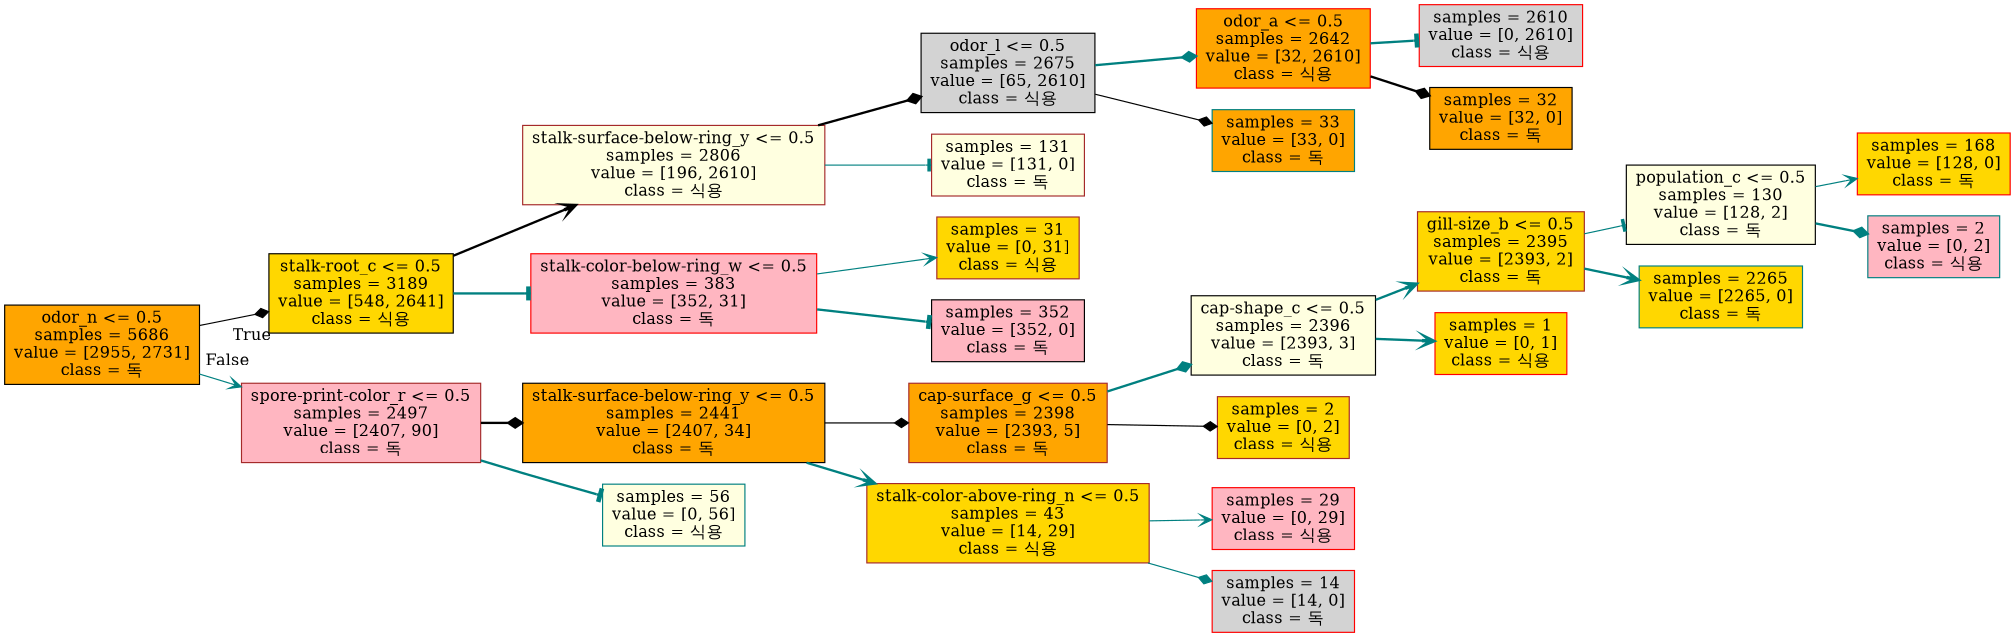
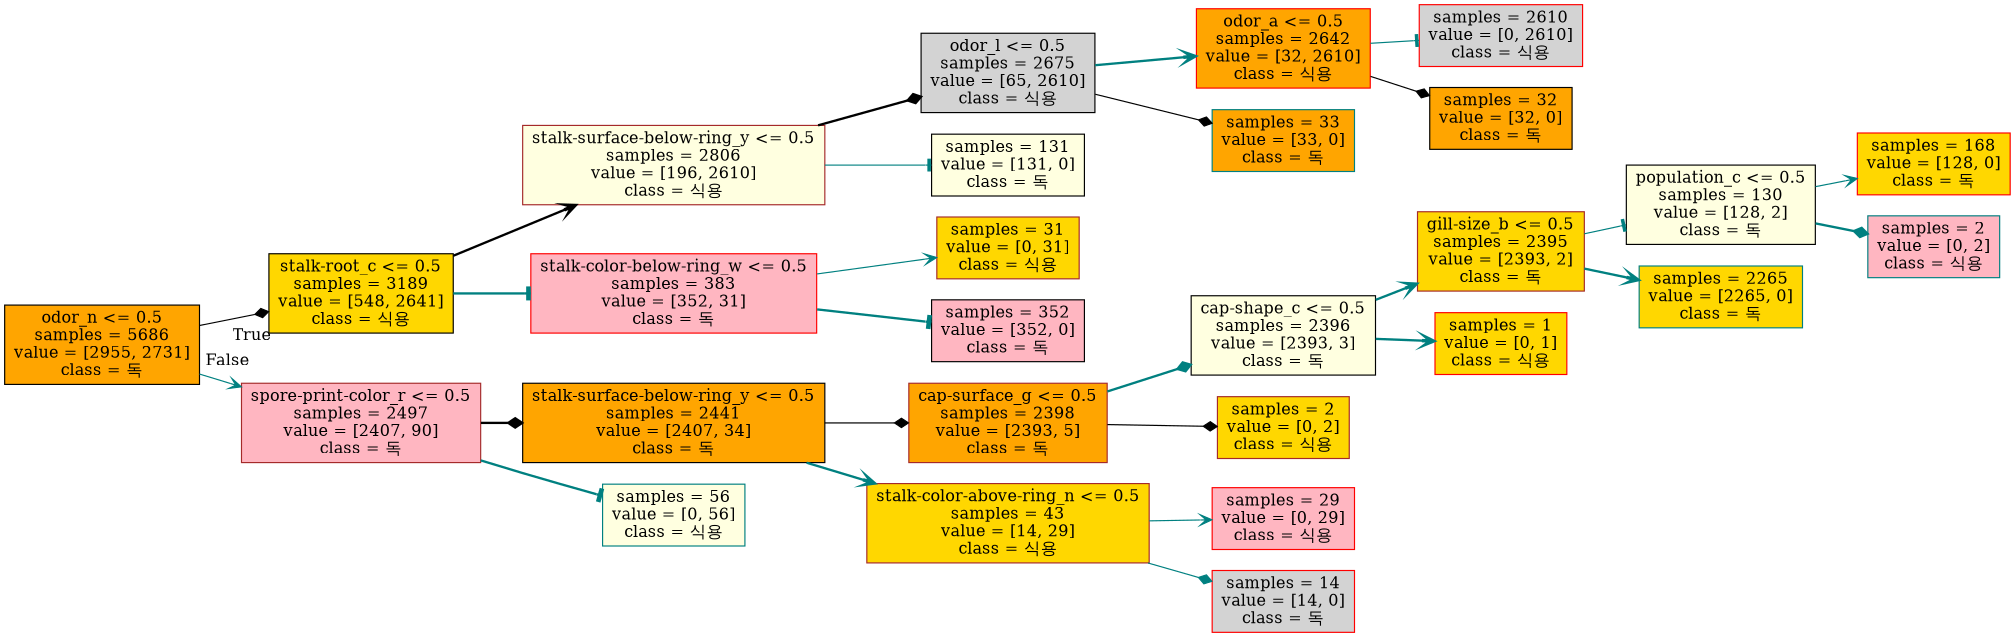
(1392, 42) -> (1392, 42)
(1139, 61) -> (1140, 61)
(1393, 84) -> (1393, 84)
(1008, 165) -> (1008, 165)
